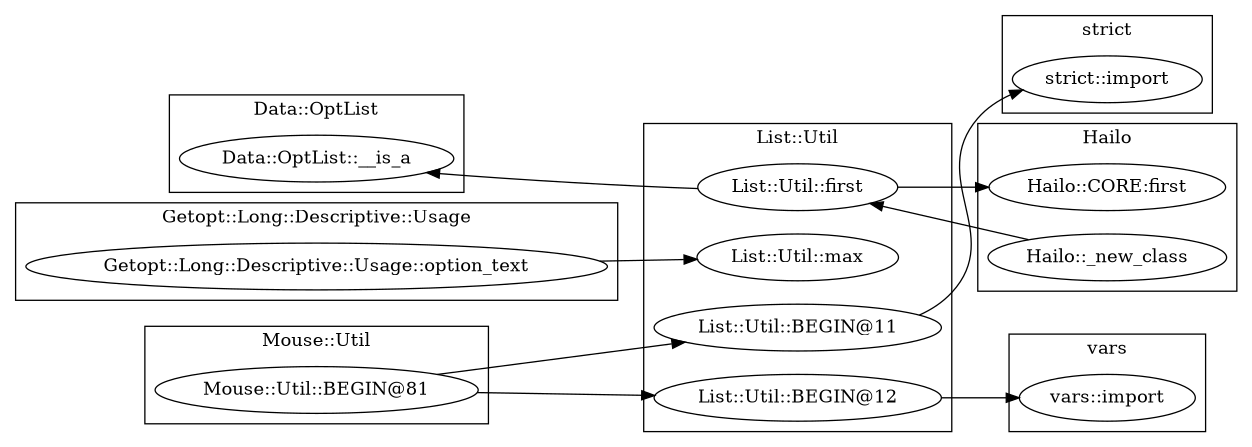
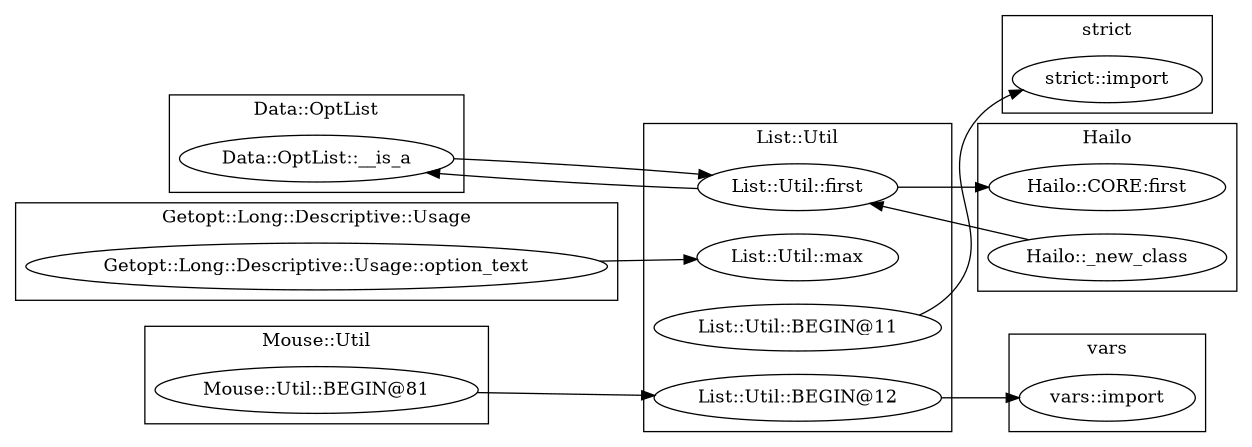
none -> (576, 165)
(555, 359) -> none
